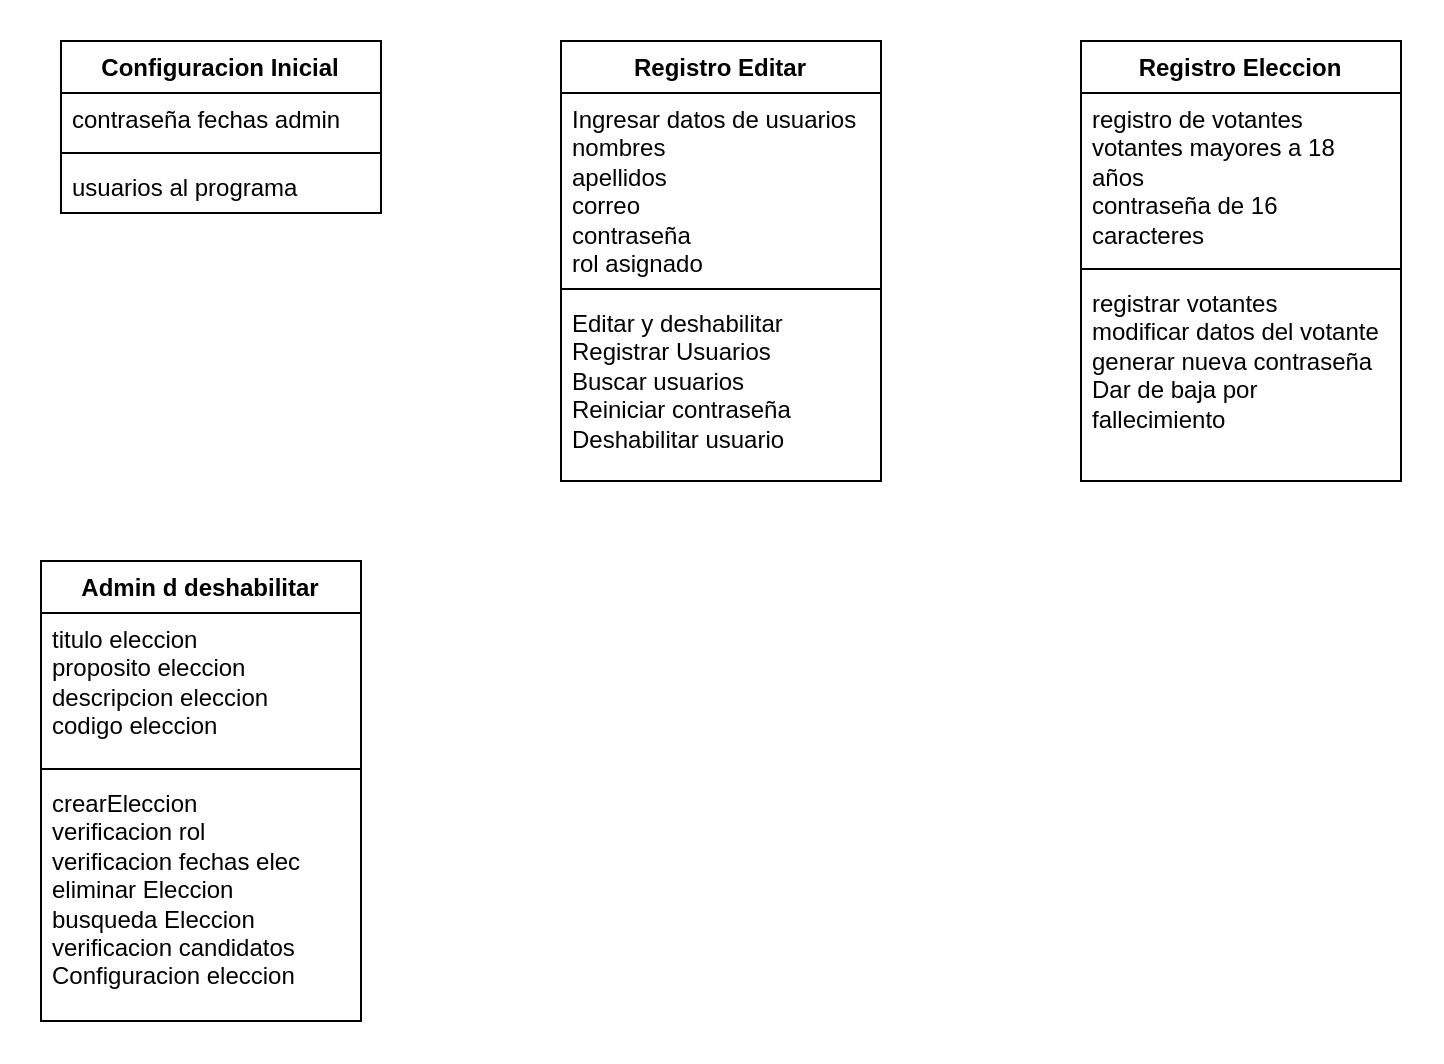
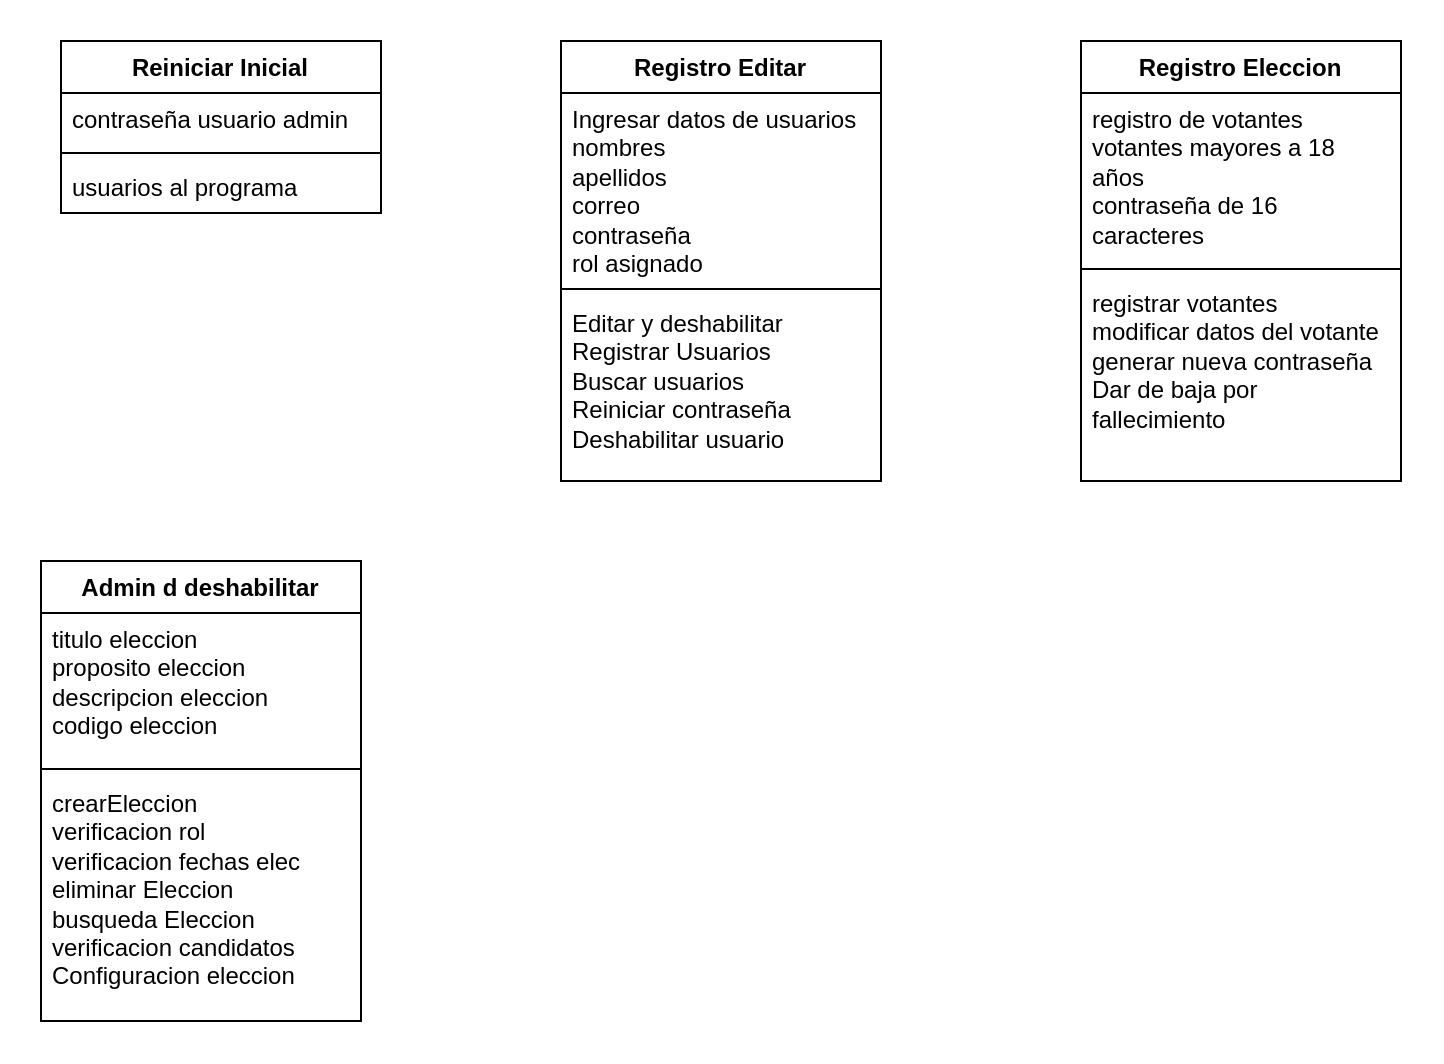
(221, 69) -> (221, 69)
(218, 121) -> (222, 121)
